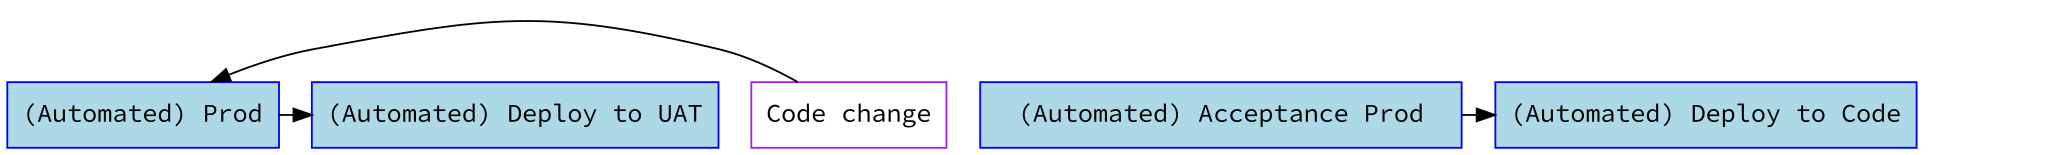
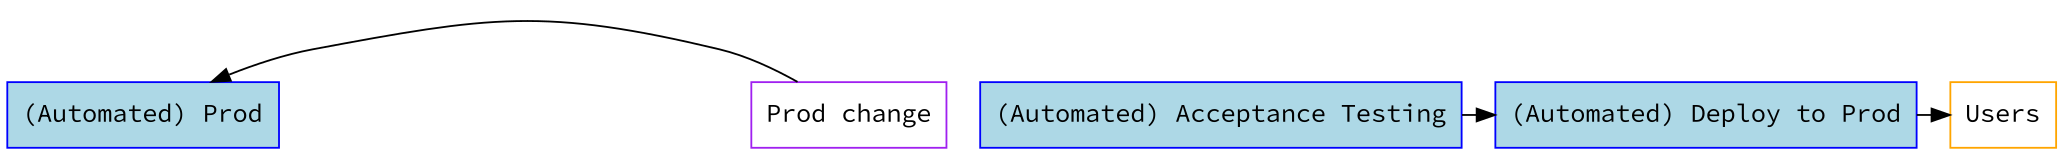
(515, 115) -> none
(849, 115) -> (849, 115)
(1221, 115) -> (1221, 115)
(1706, 115) -> (1706, 115)
none -> (2003, 115)
